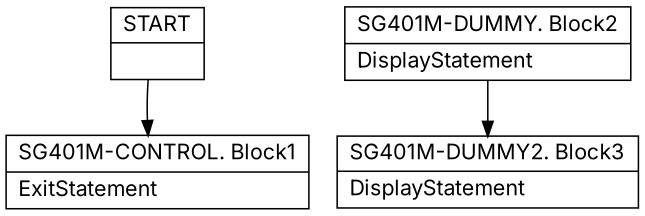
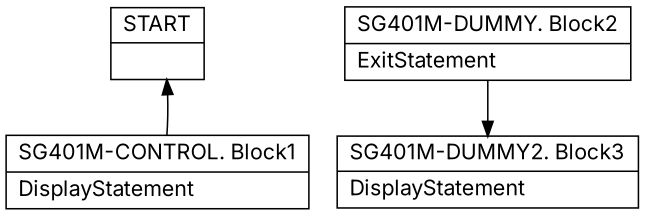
(445, 61) -> (427, 61)
(147, 100) -> (168, 115)
(88, 190) -> (106, 190)
